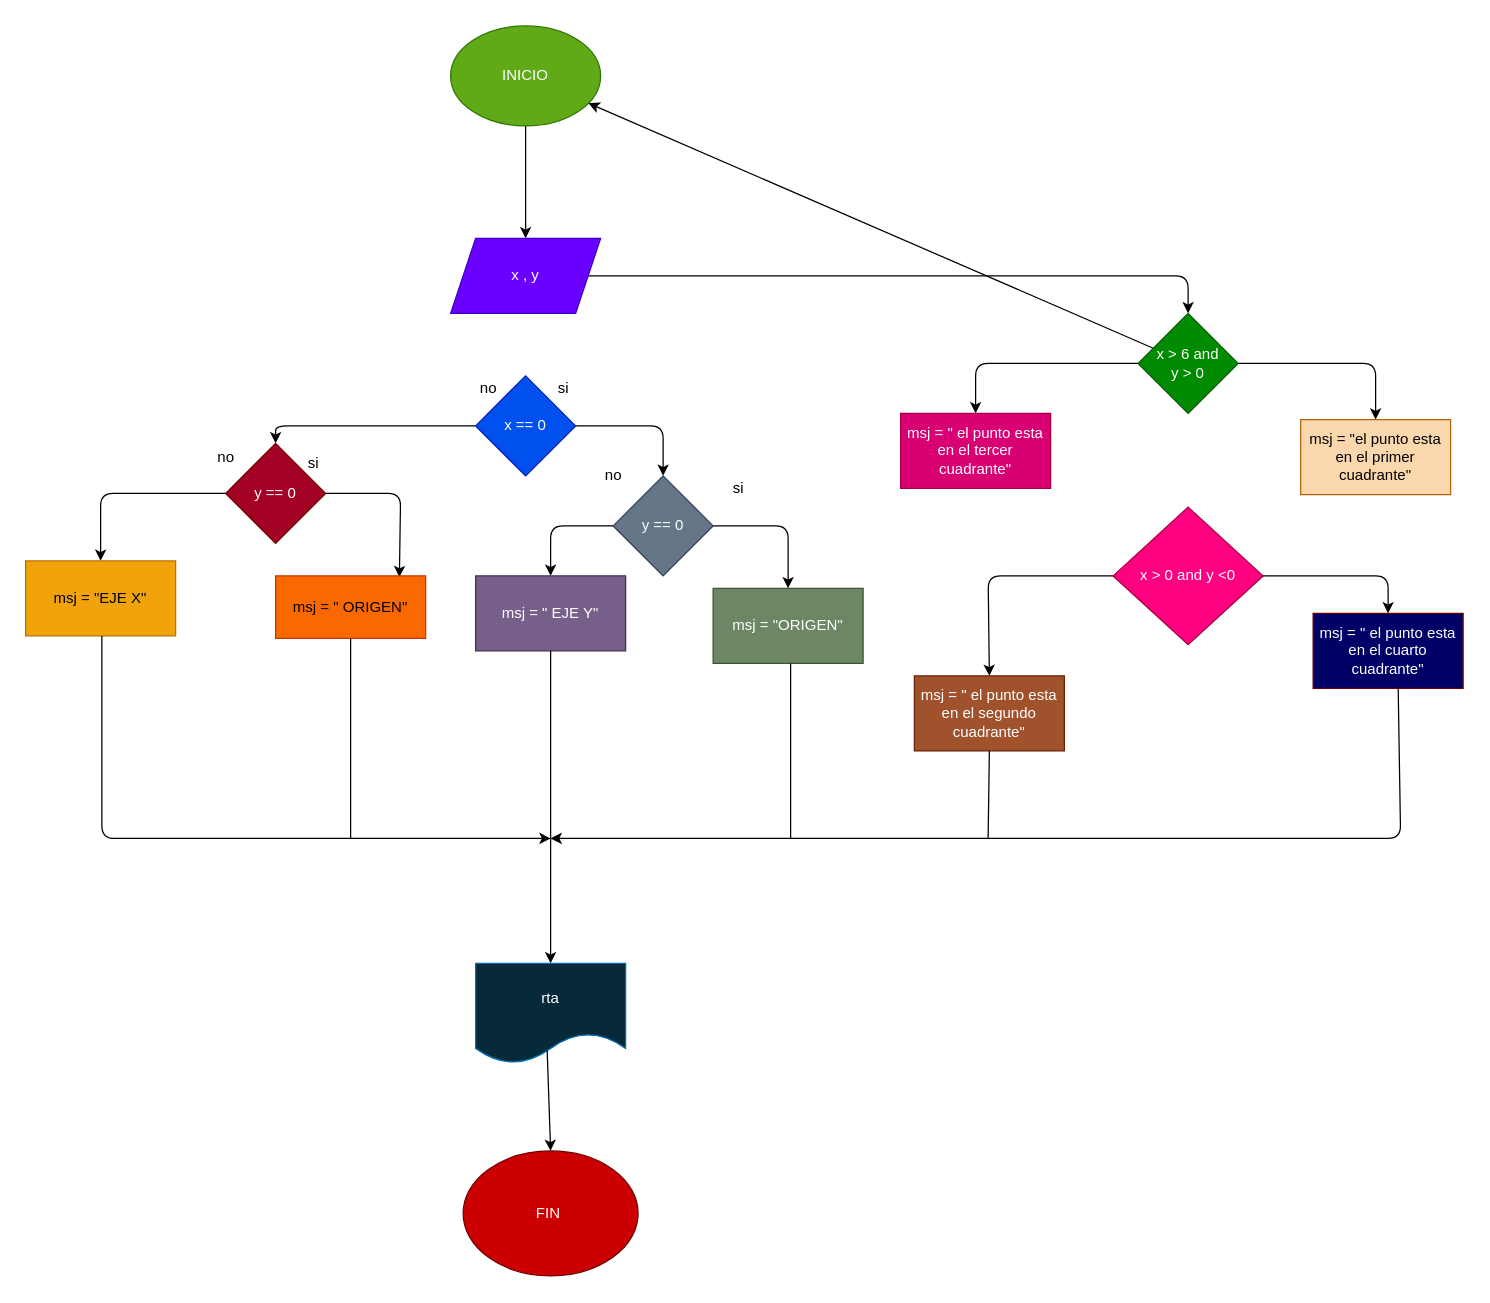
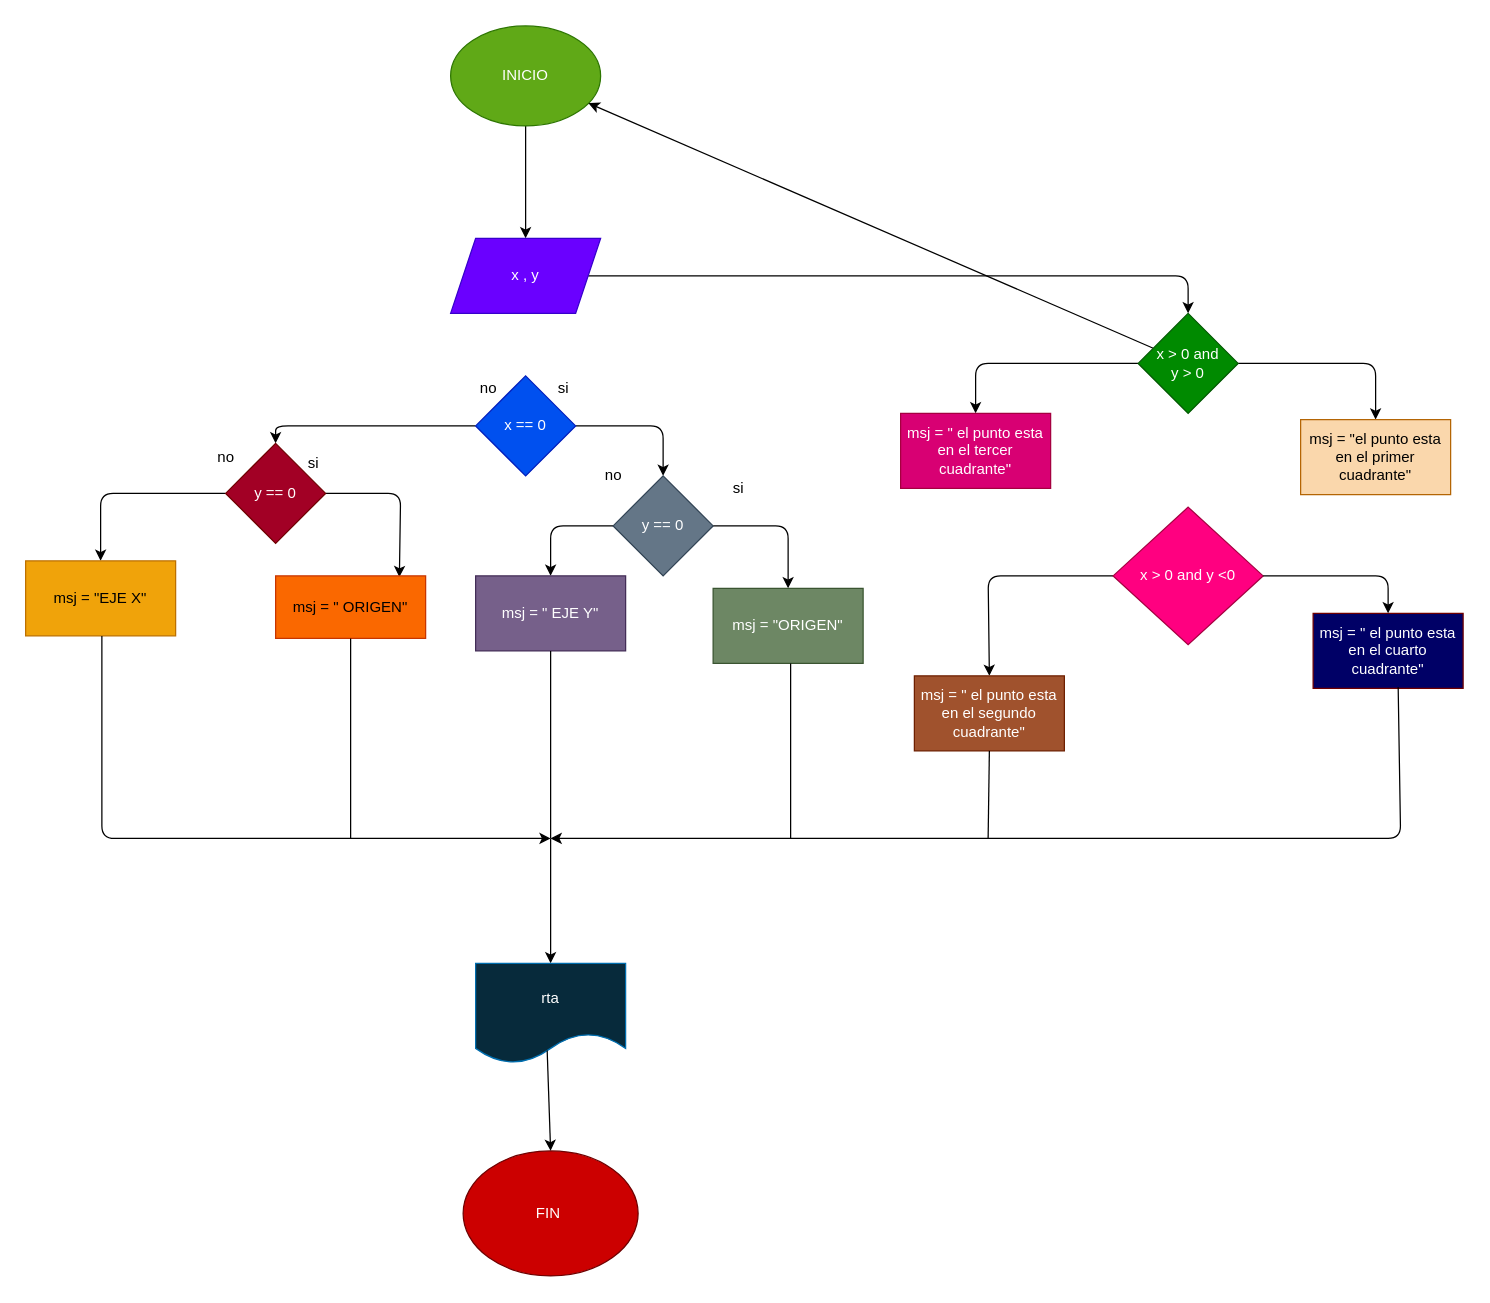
(1188, 363) -> (1188, 363)
